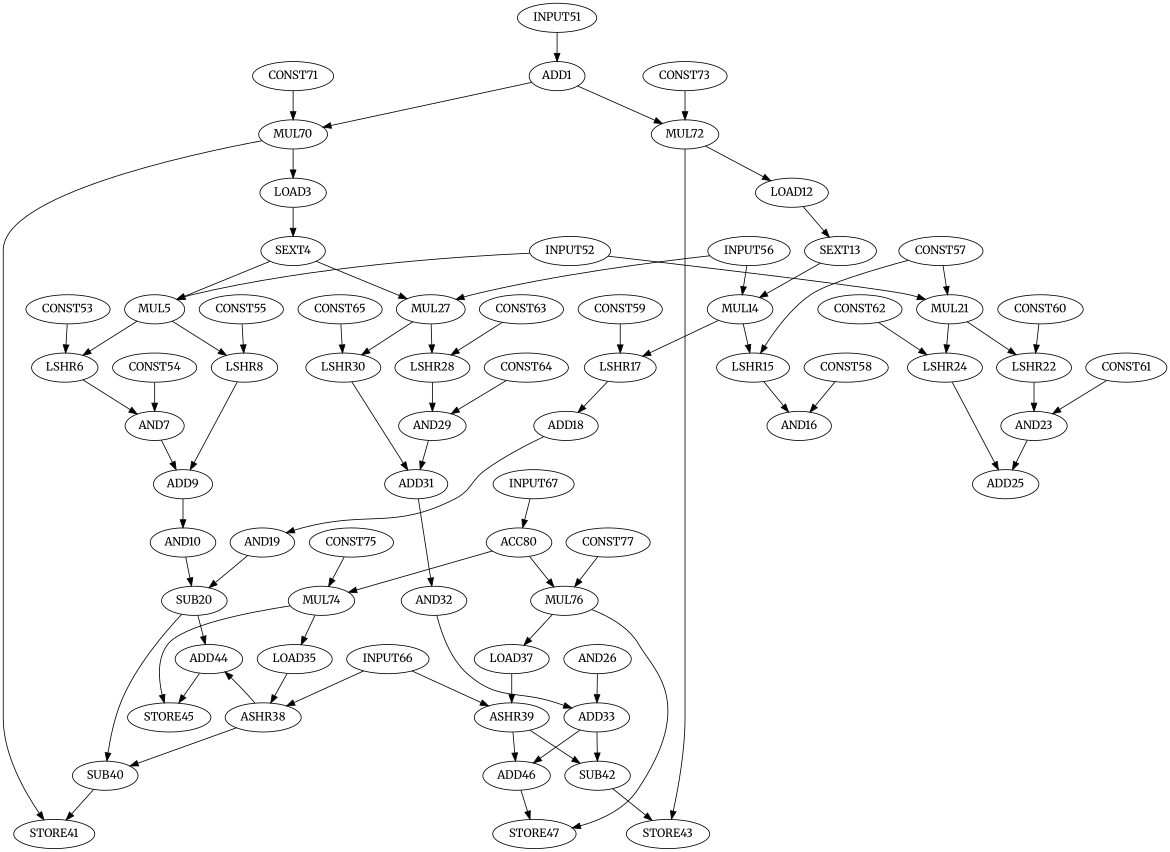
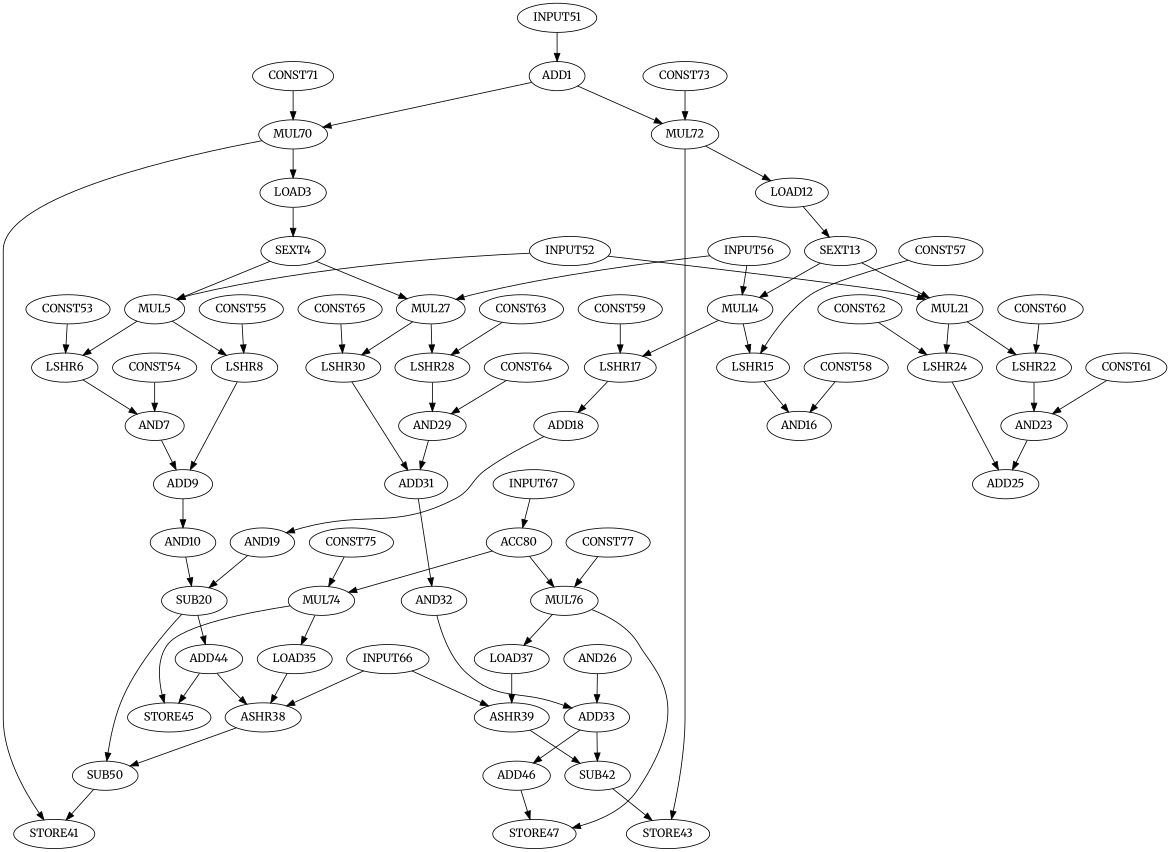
(945, 276) -> (892, 278)
(243, 690) -> (229, 686)
(514, 743) -> none
(105, 776) -> (105, 776)
